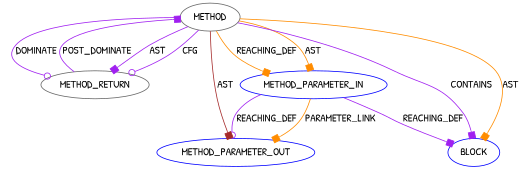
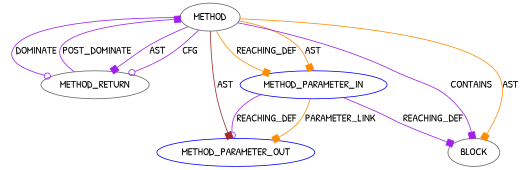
(474, 152) -> (474, 152)
